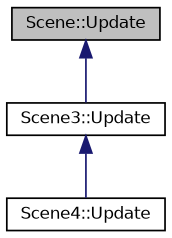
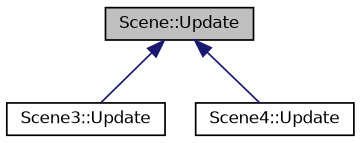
(86, 176) -> (233, 77)
